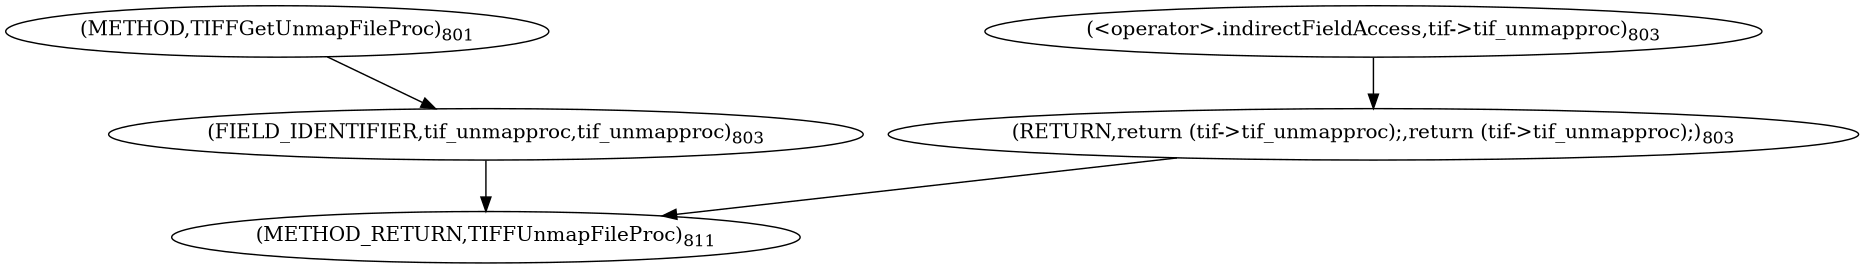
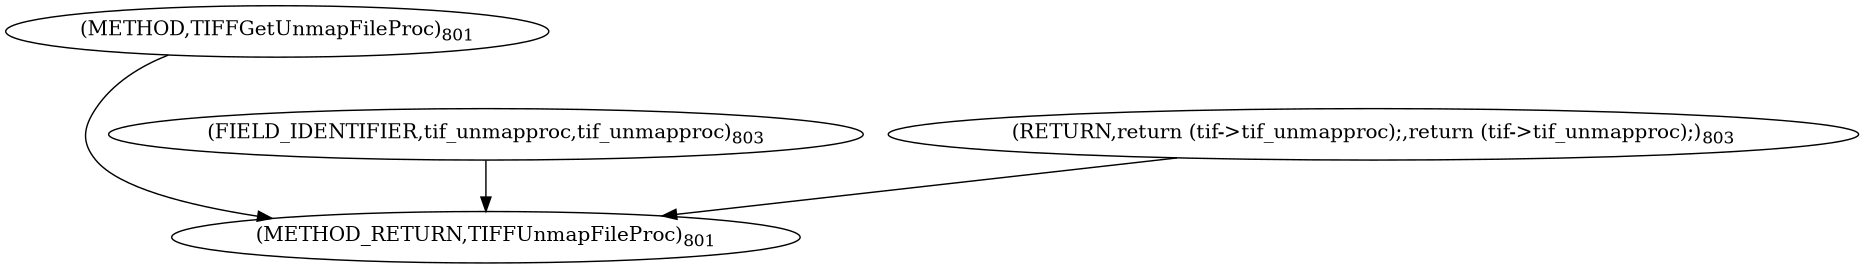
(1373, 31) -> none
(375, 80) -> (105, 169)
(700, 235) -> (700, 235)
